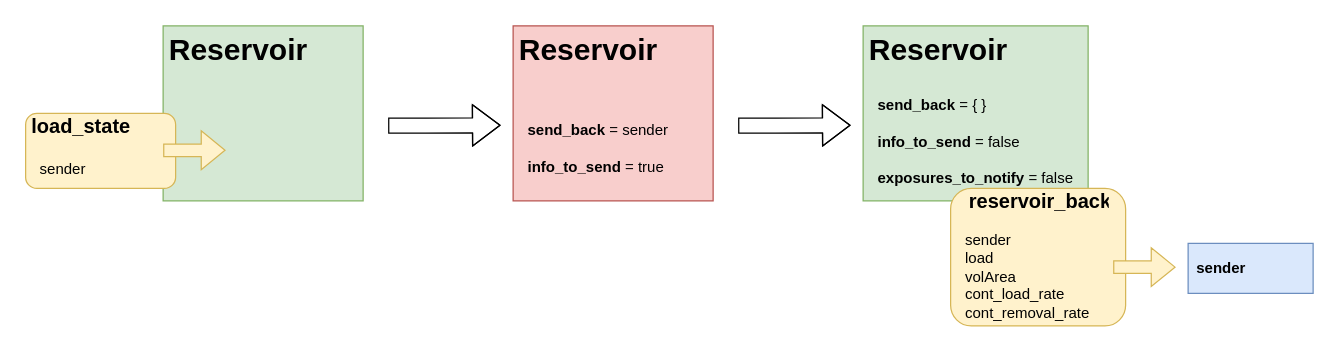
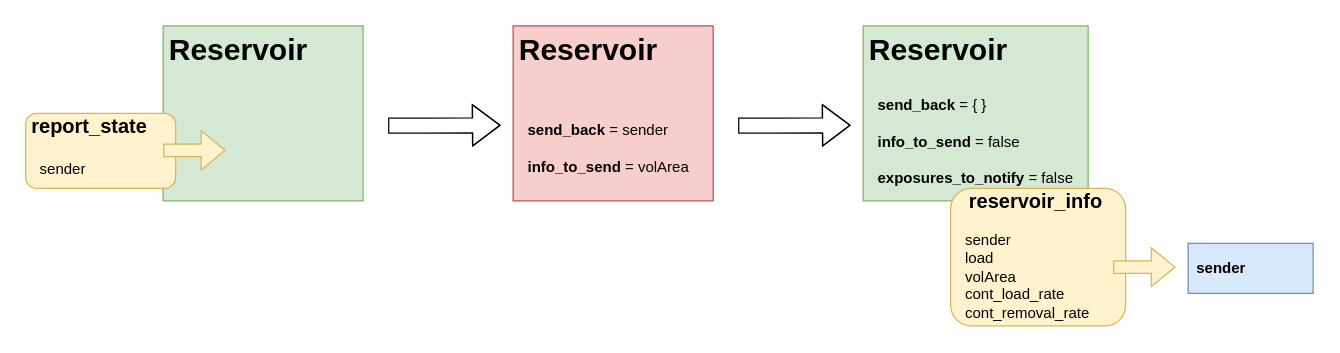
(72, 110) -> (82, 110)
(602, 140) -> (613, 140)
(1026, 185) -> (1024, 185)
